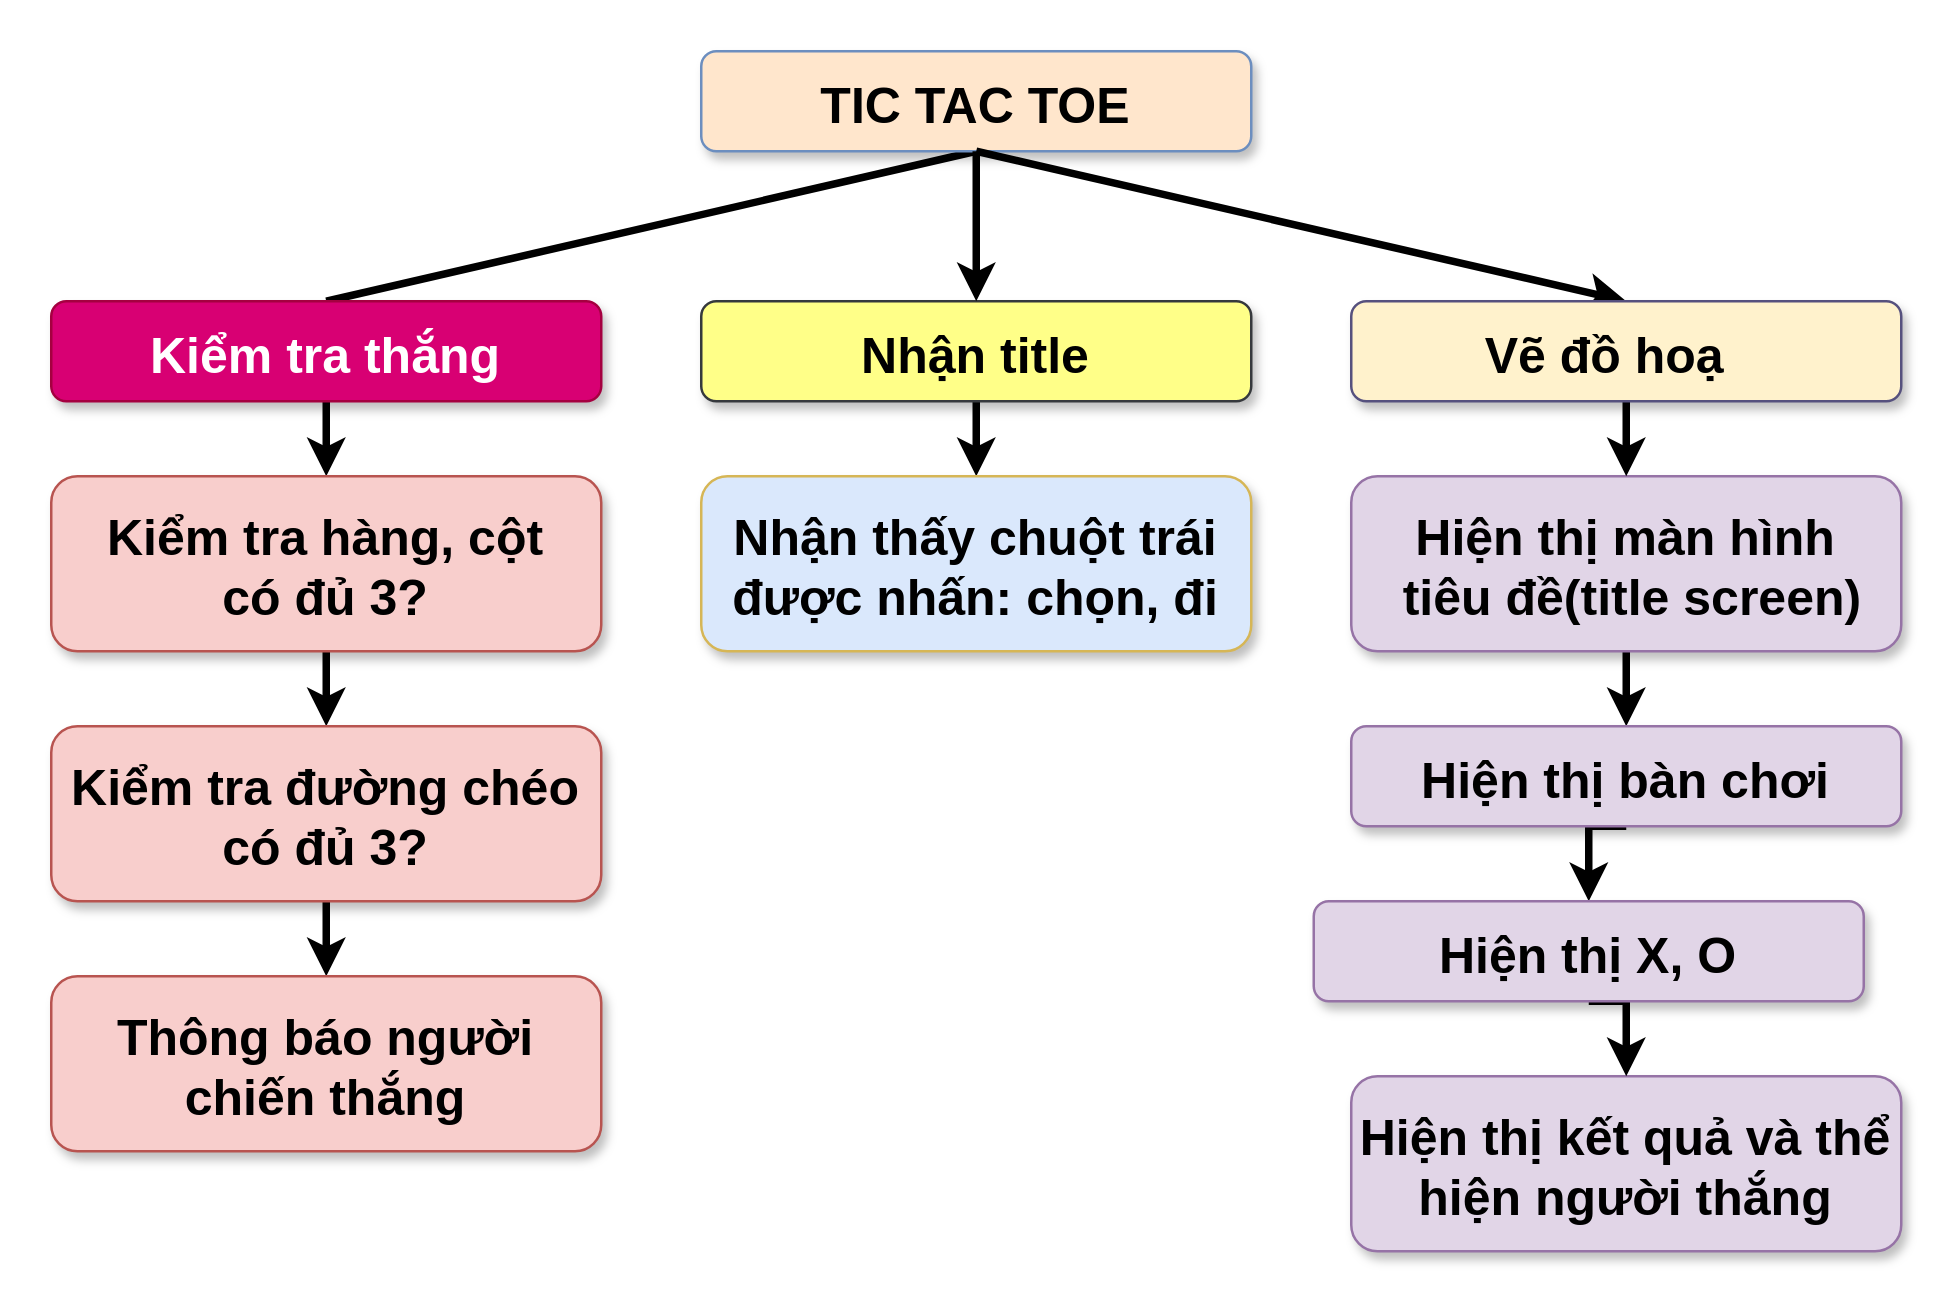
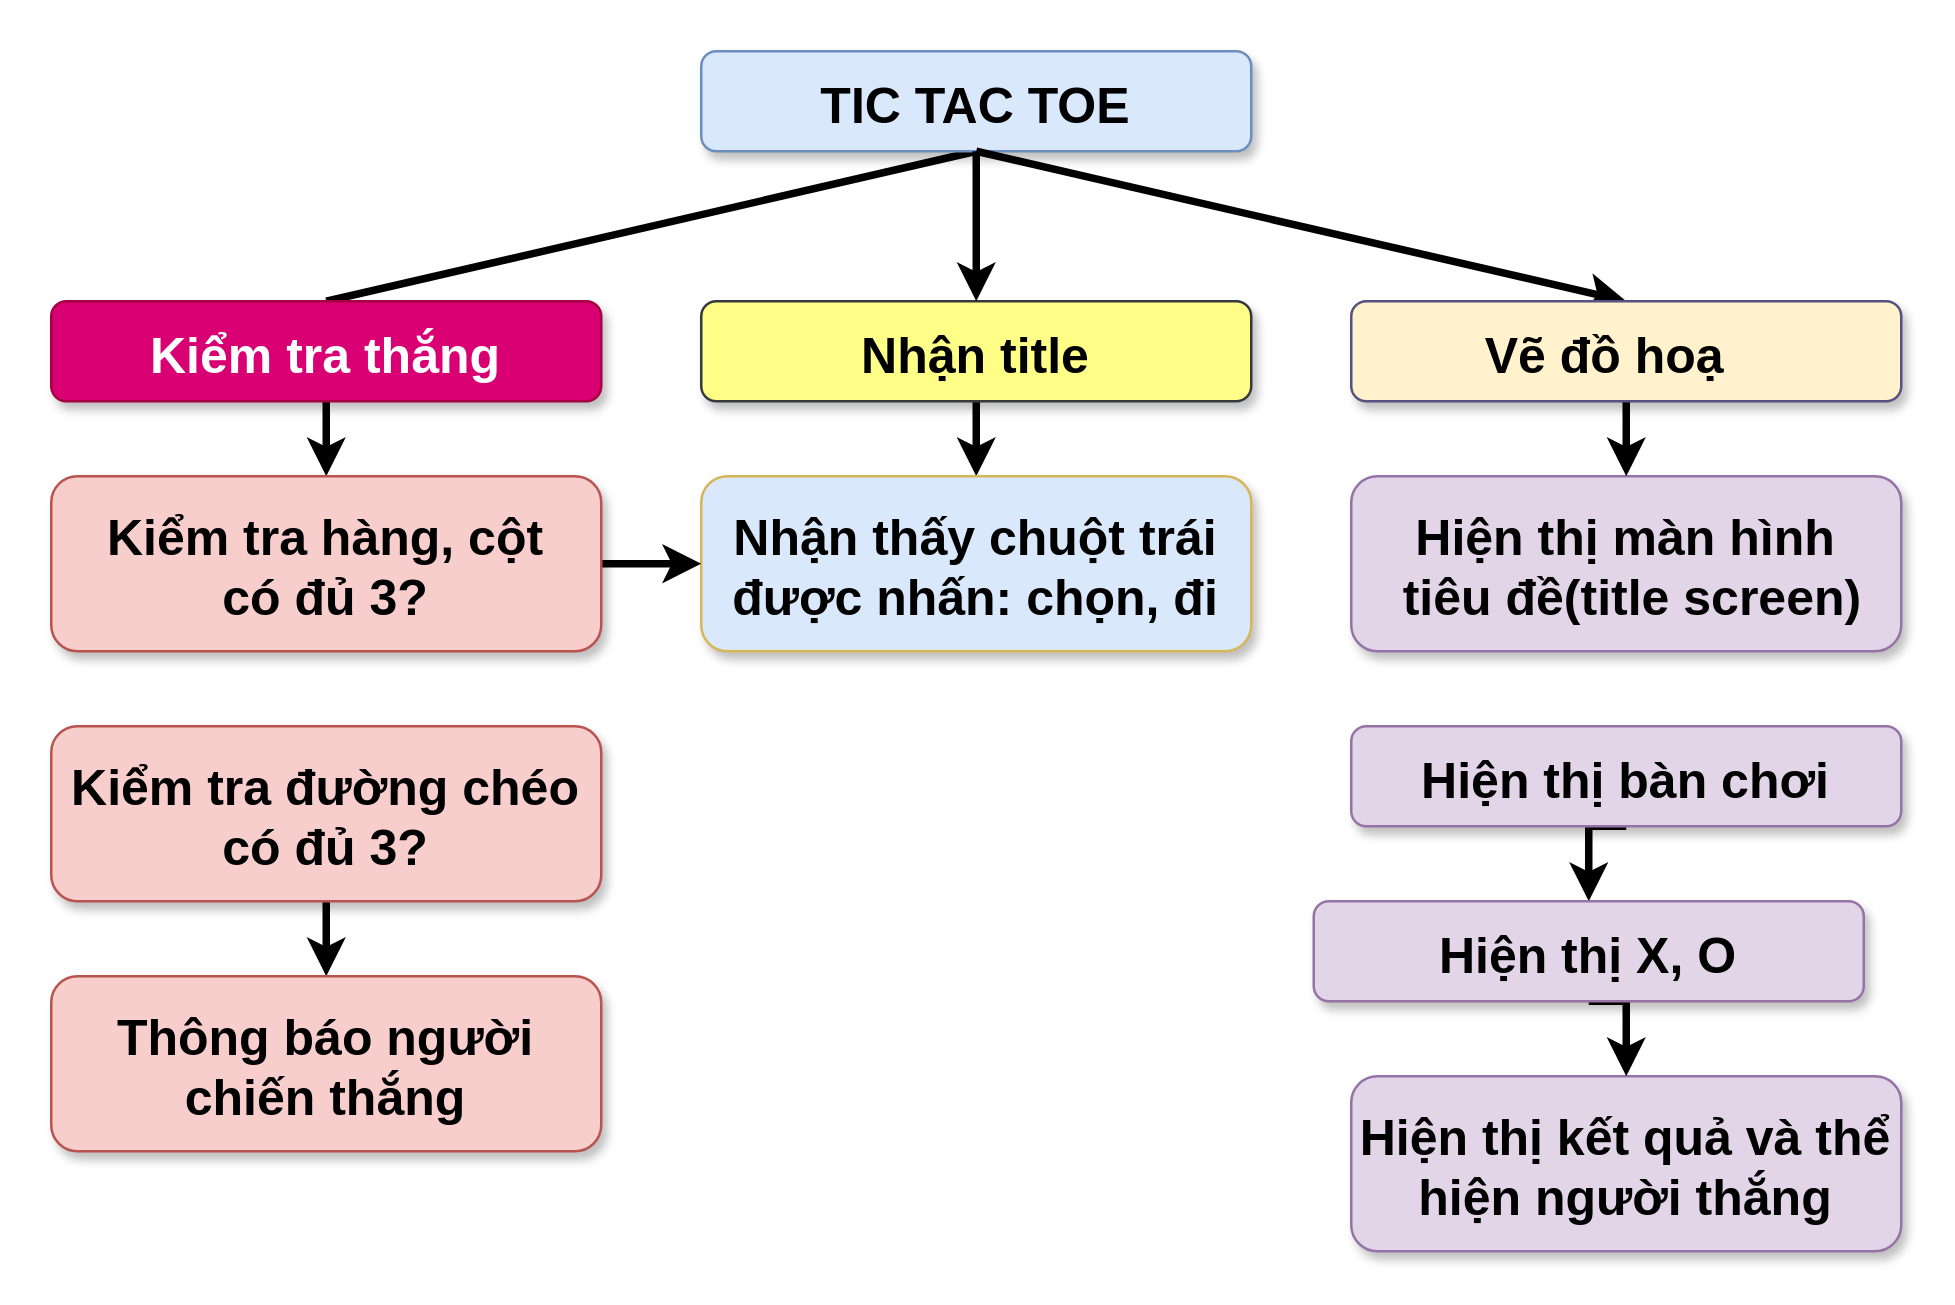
(976, 101) -> (976, 101)
(326, 700) -> (639, 564)
(1626, 700) -> none
